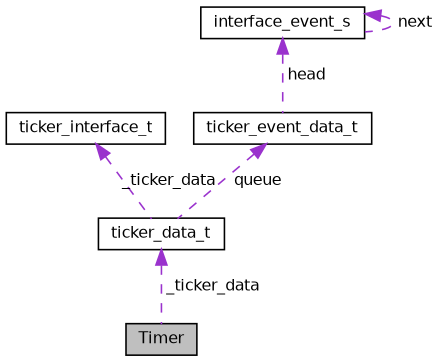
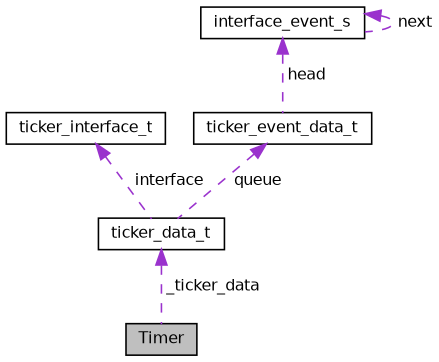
(167, 181) -> (167, 181)
